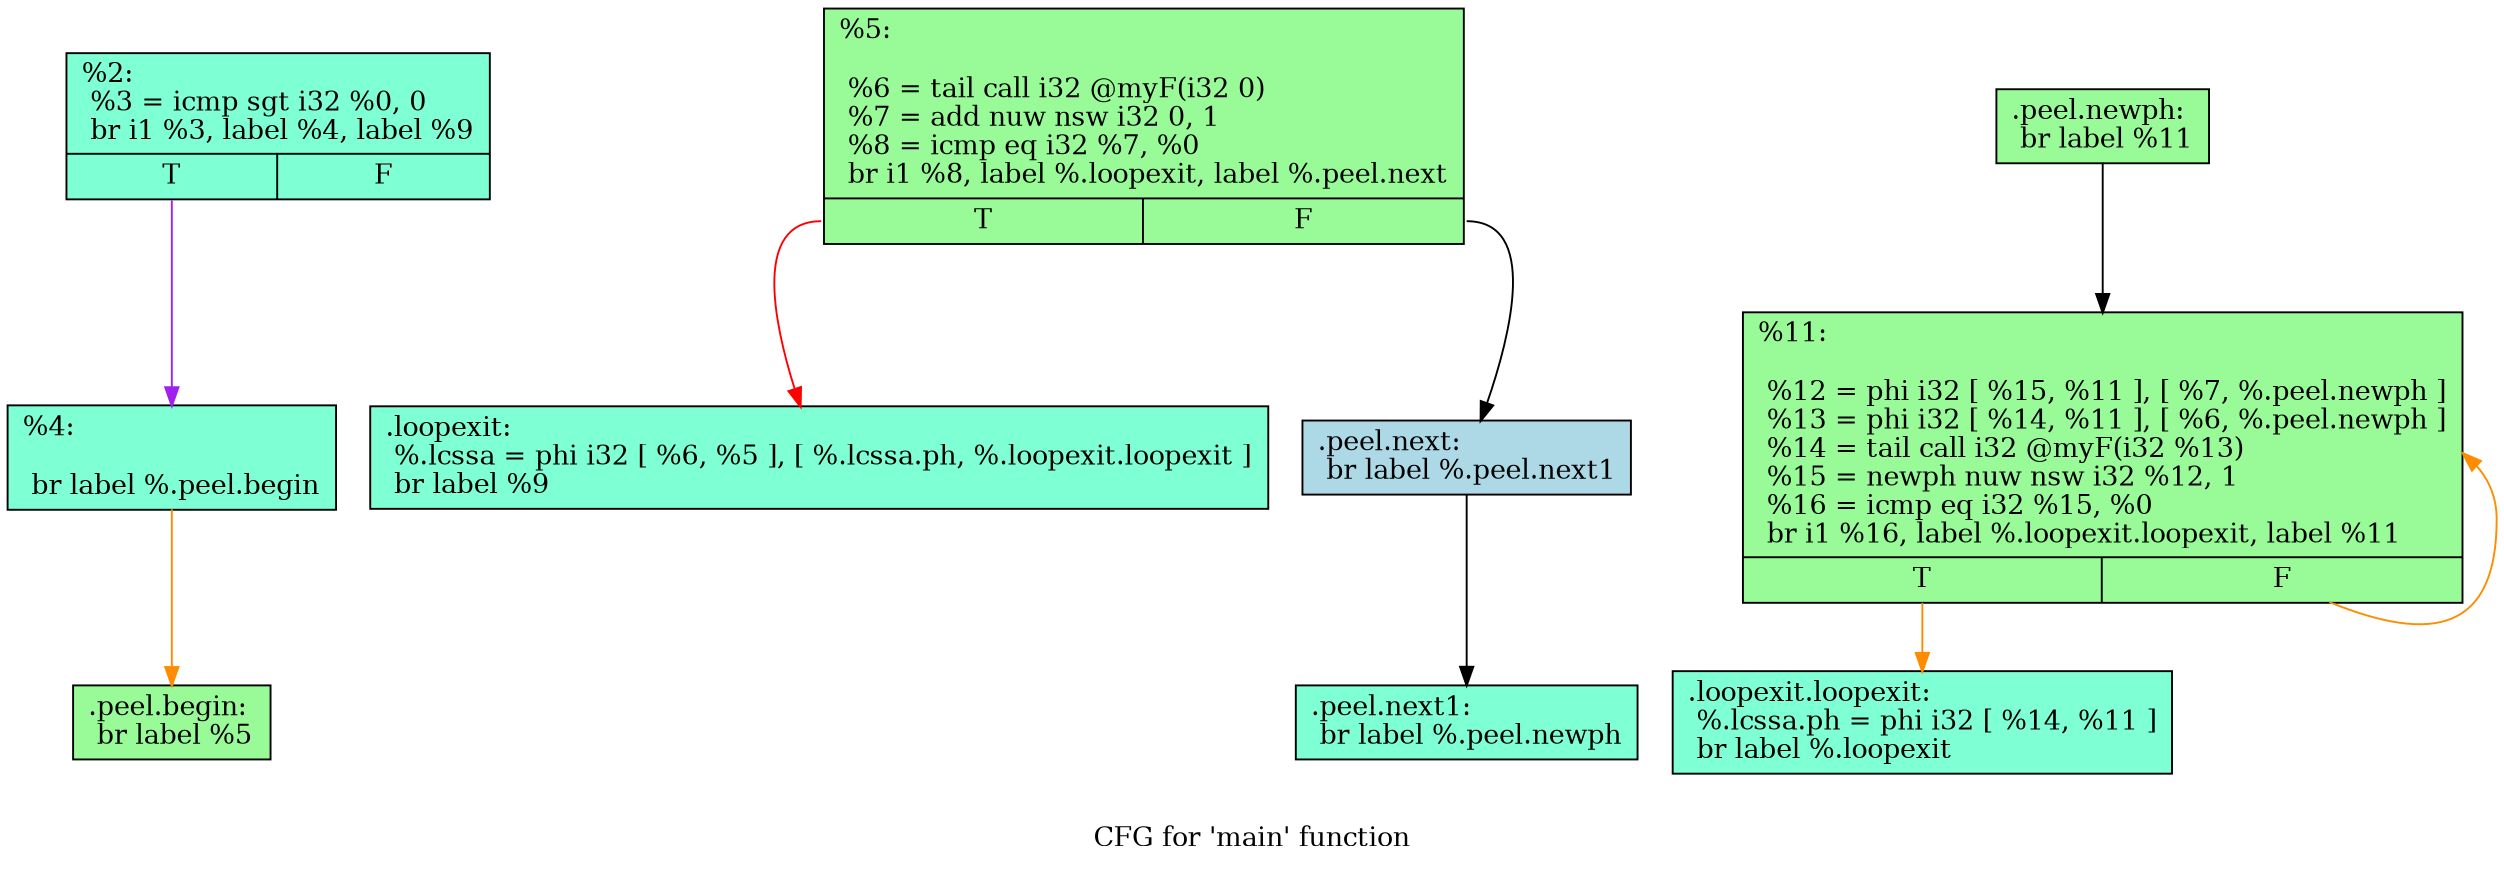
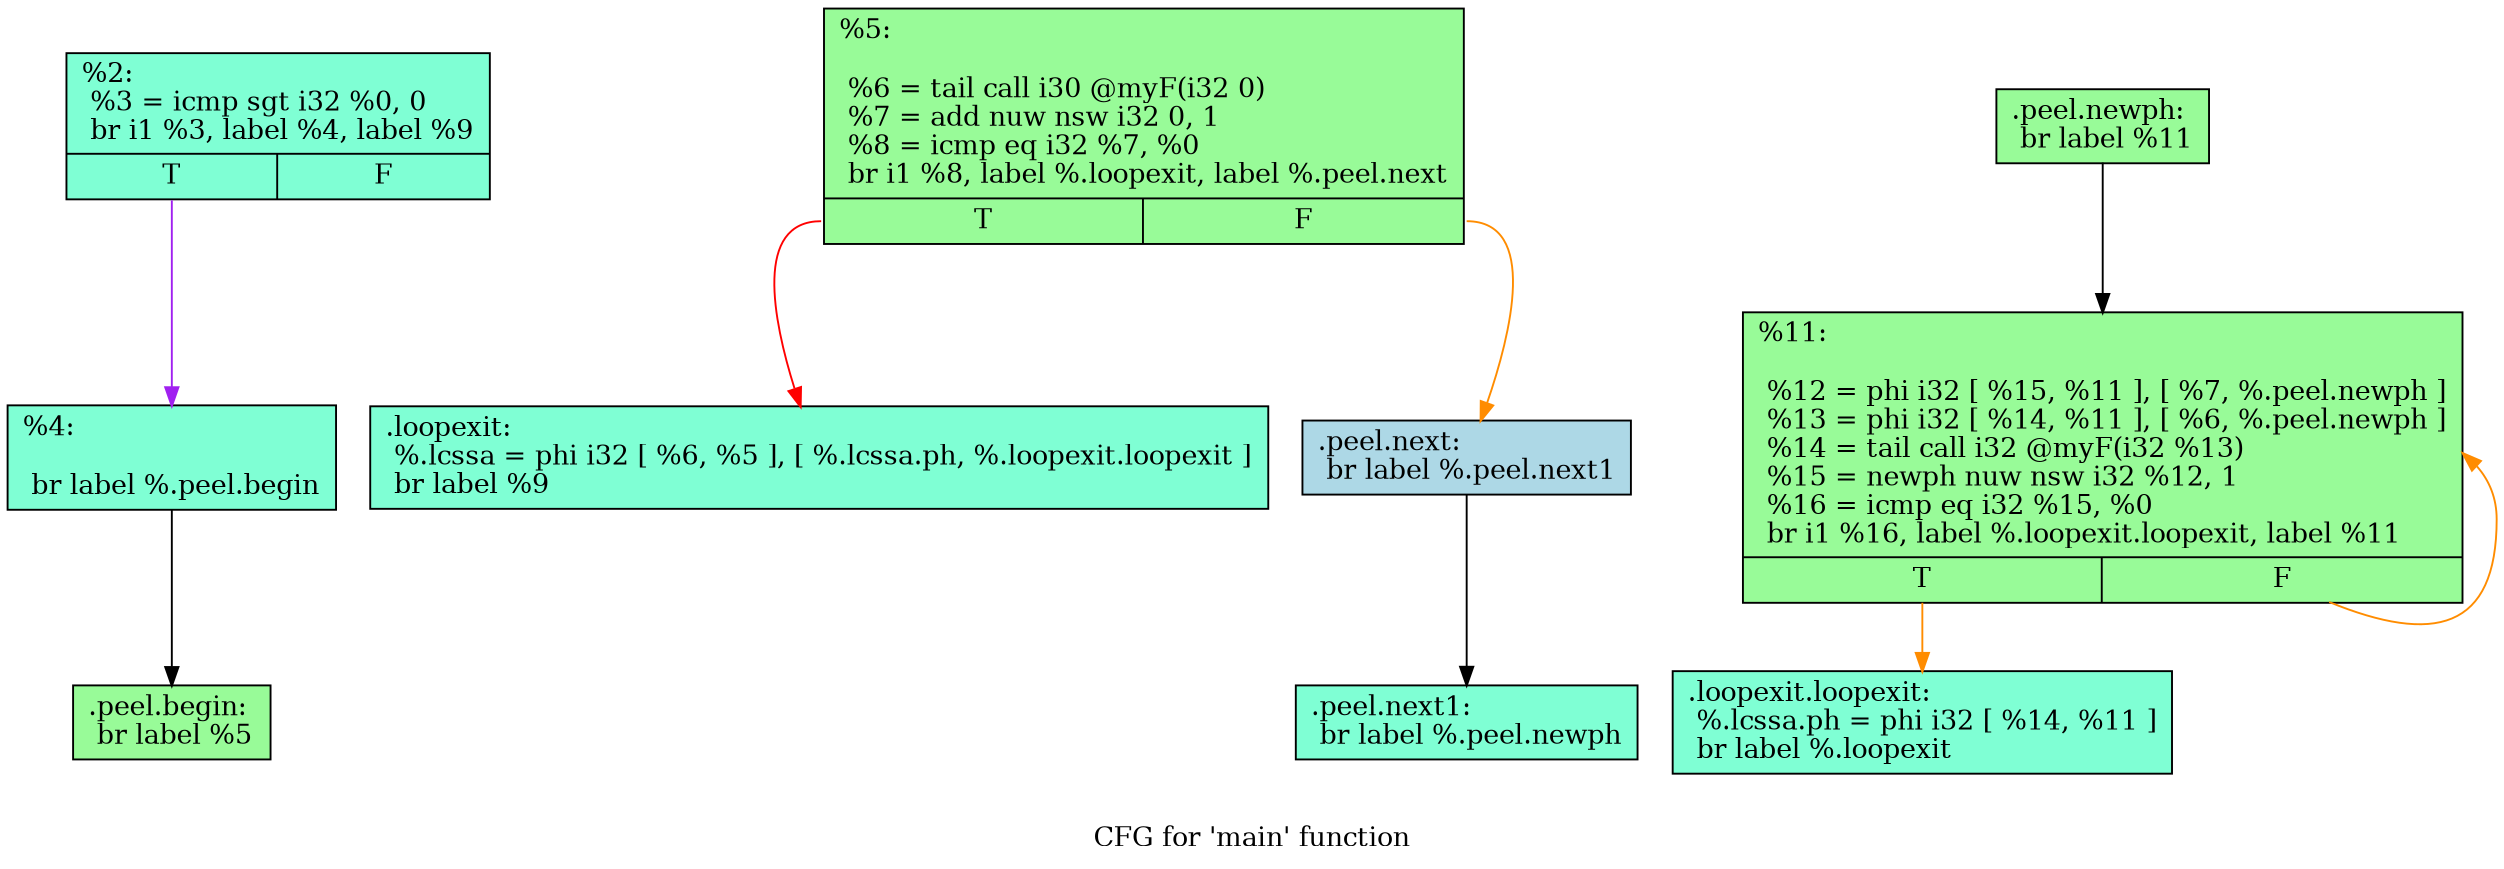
(1053, 89) -> (1053, 89)
(1512, 301) -> (1512, 301)
(172, 588) -> (172, 588)
